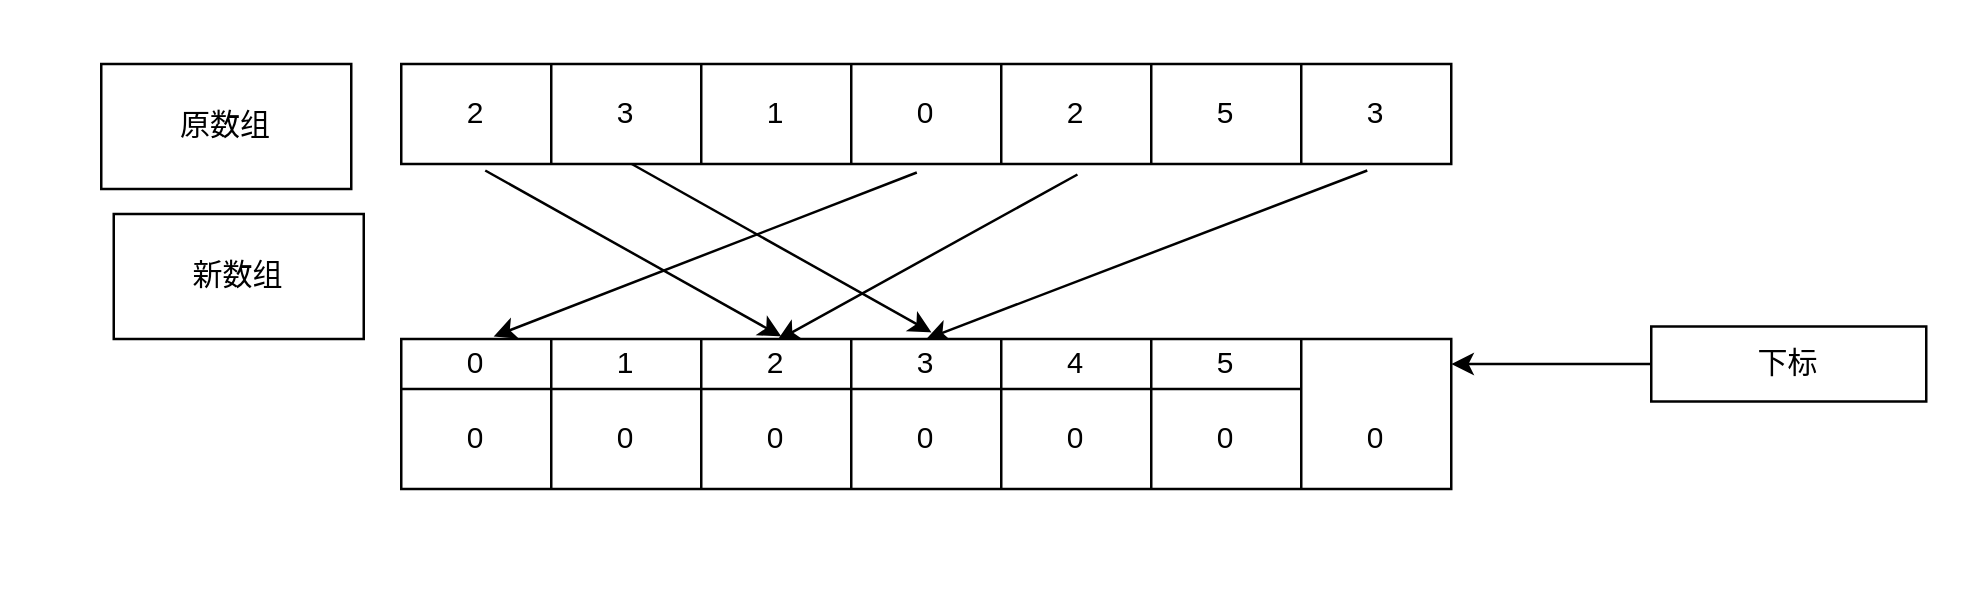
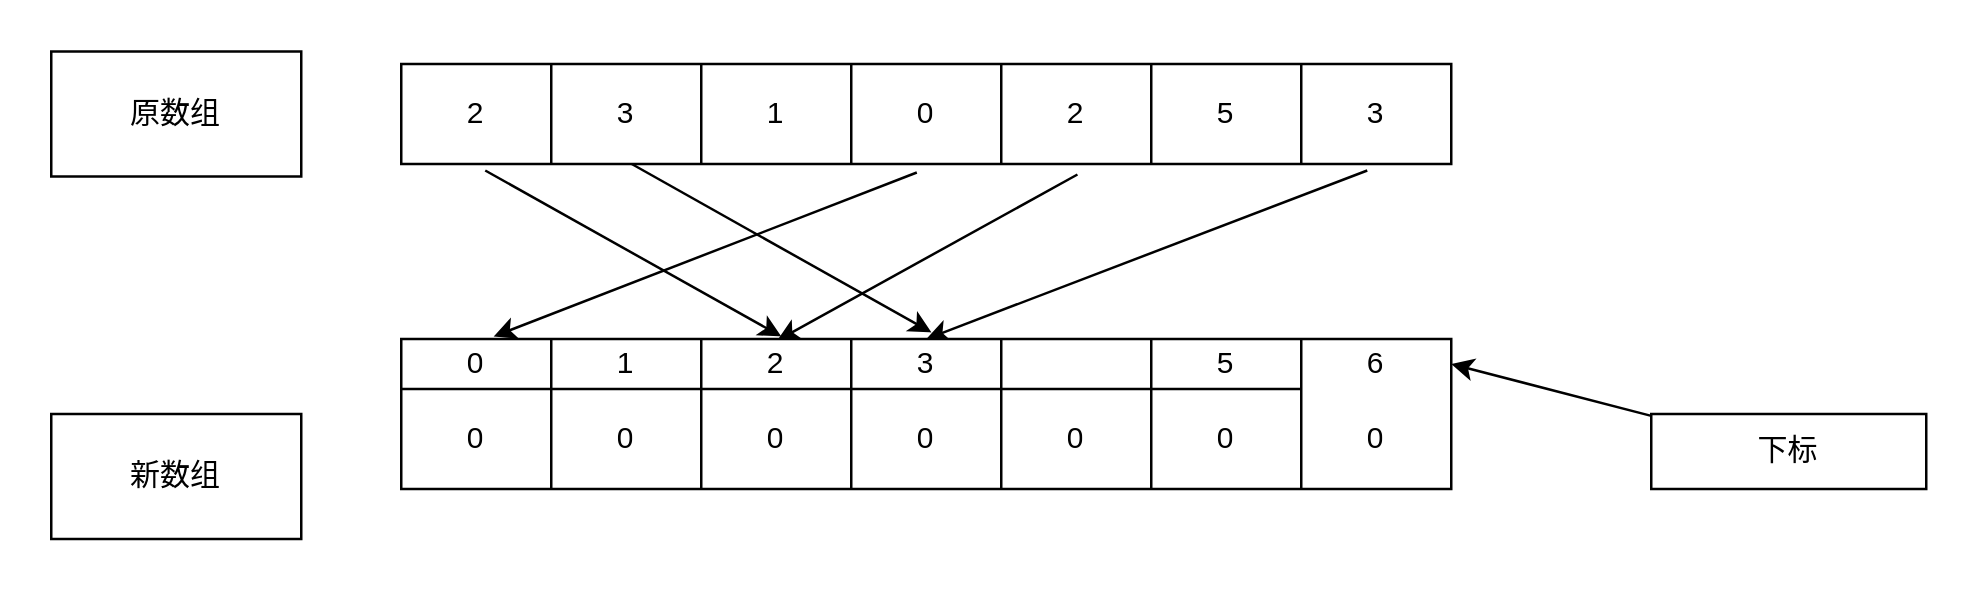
(226, 126) -> (176, 114)
(239, 276) -> (176, 476)
(1076, 364) -> none
none -> (1376, 364)
(1789, 364) -> (1789, 451)
